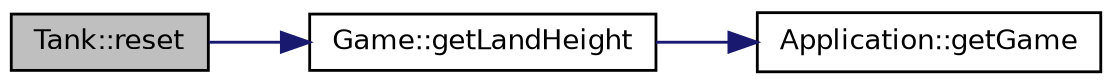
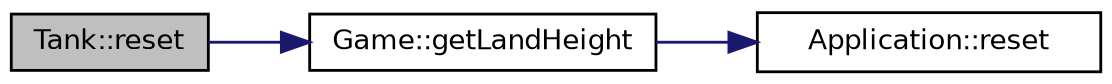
(929, 42) -> (929, 42)
